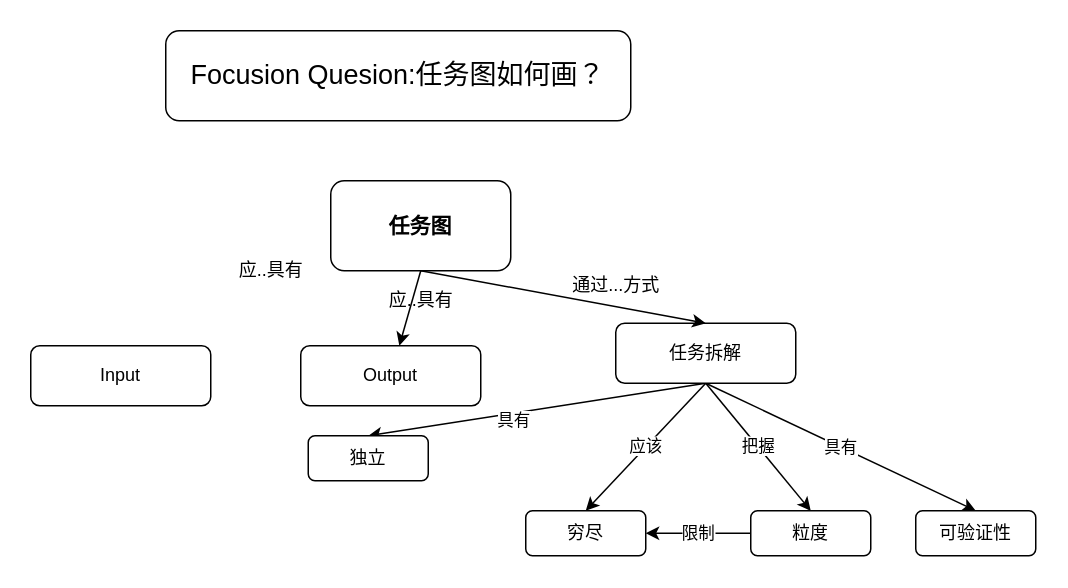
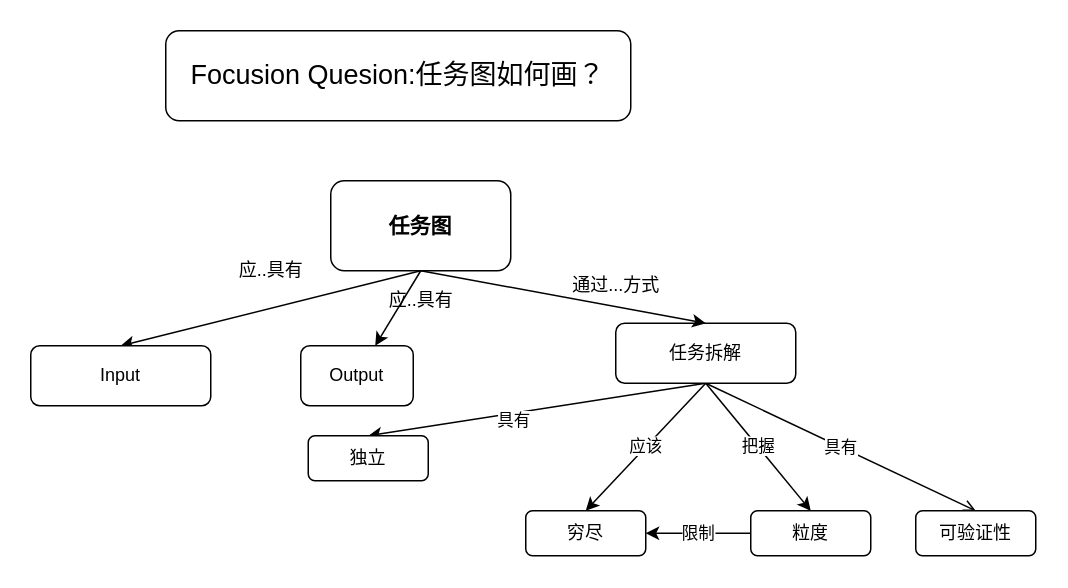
none -> (273, 308)
(391, 376) -> (357, 376)
(964, 505) -> (967, 507)
